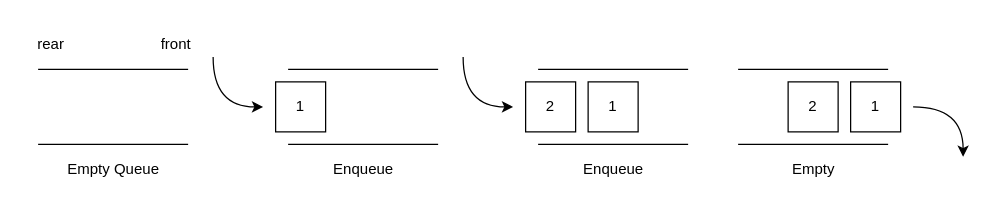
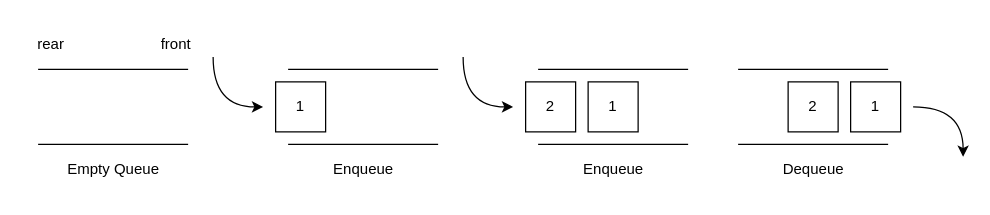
(814, 169) -> (814, 169)
